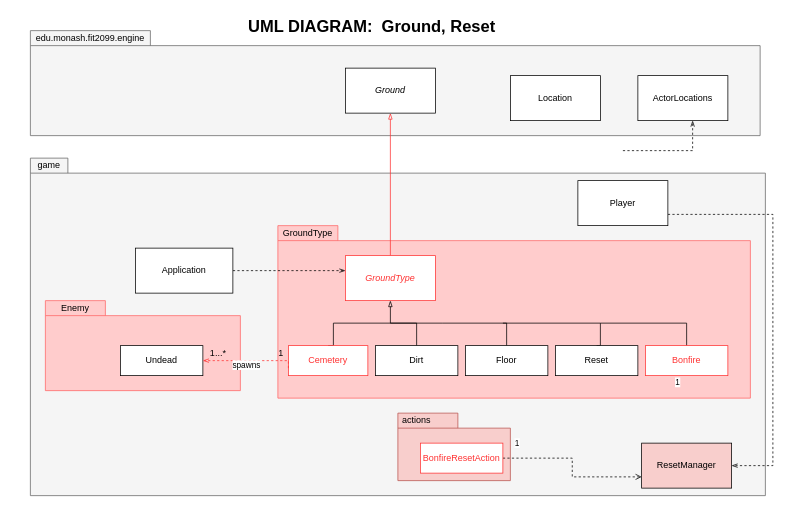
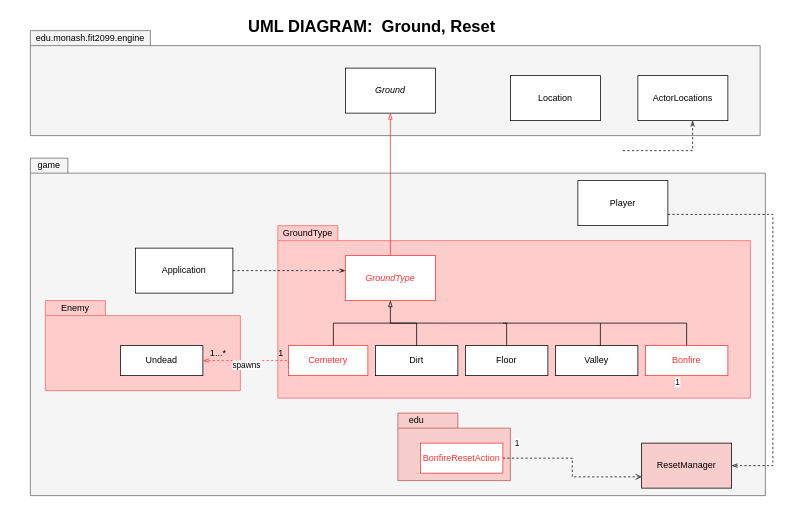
(597, 360) -> (597, 360)
(417, 420) -> (417, 420)
